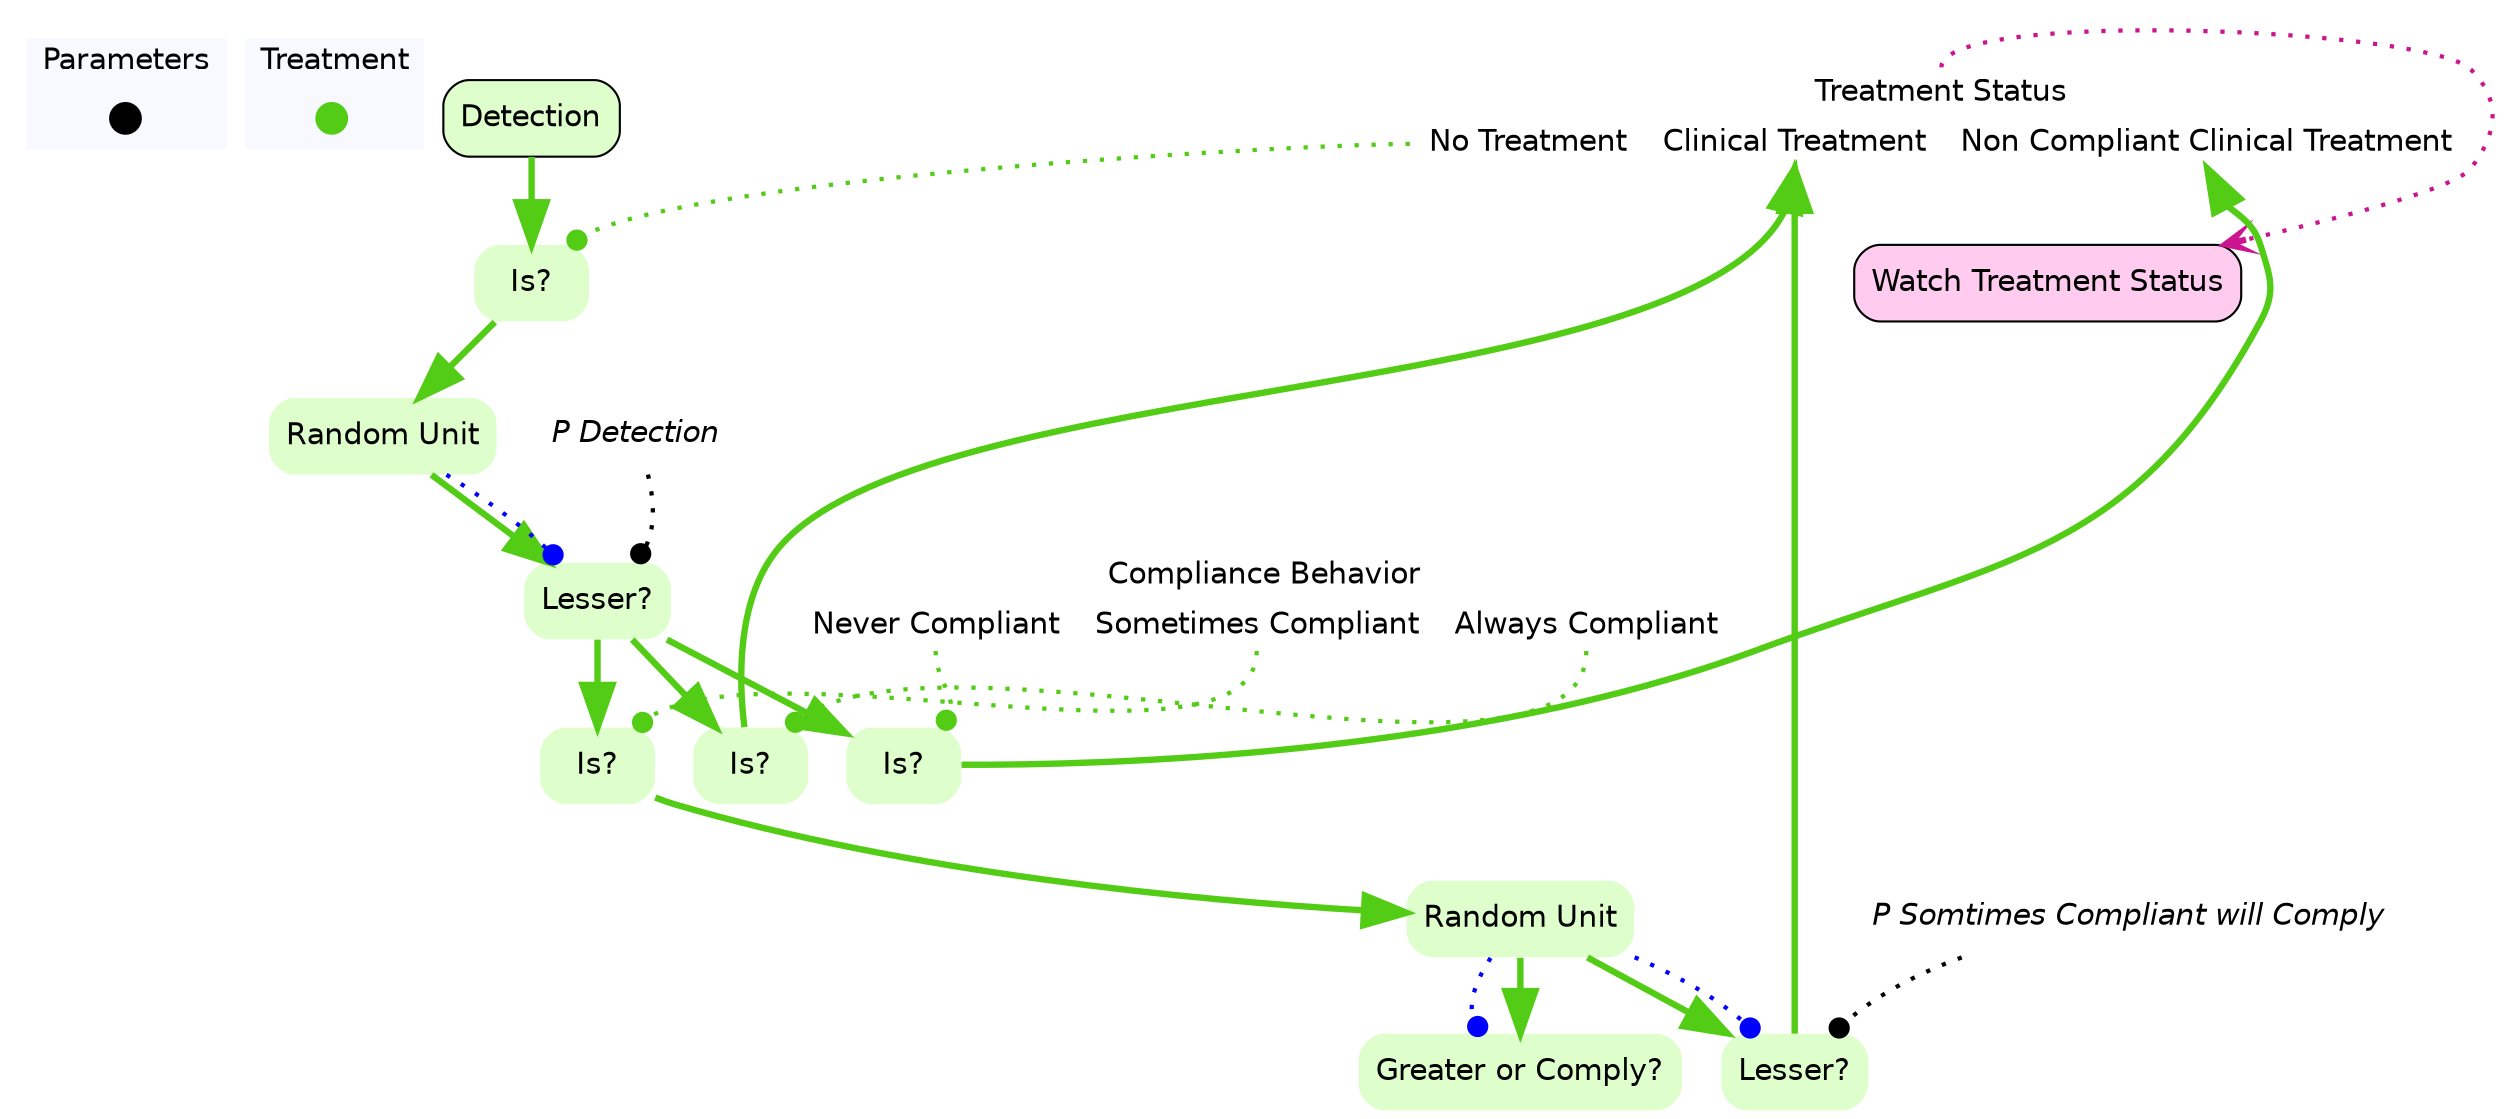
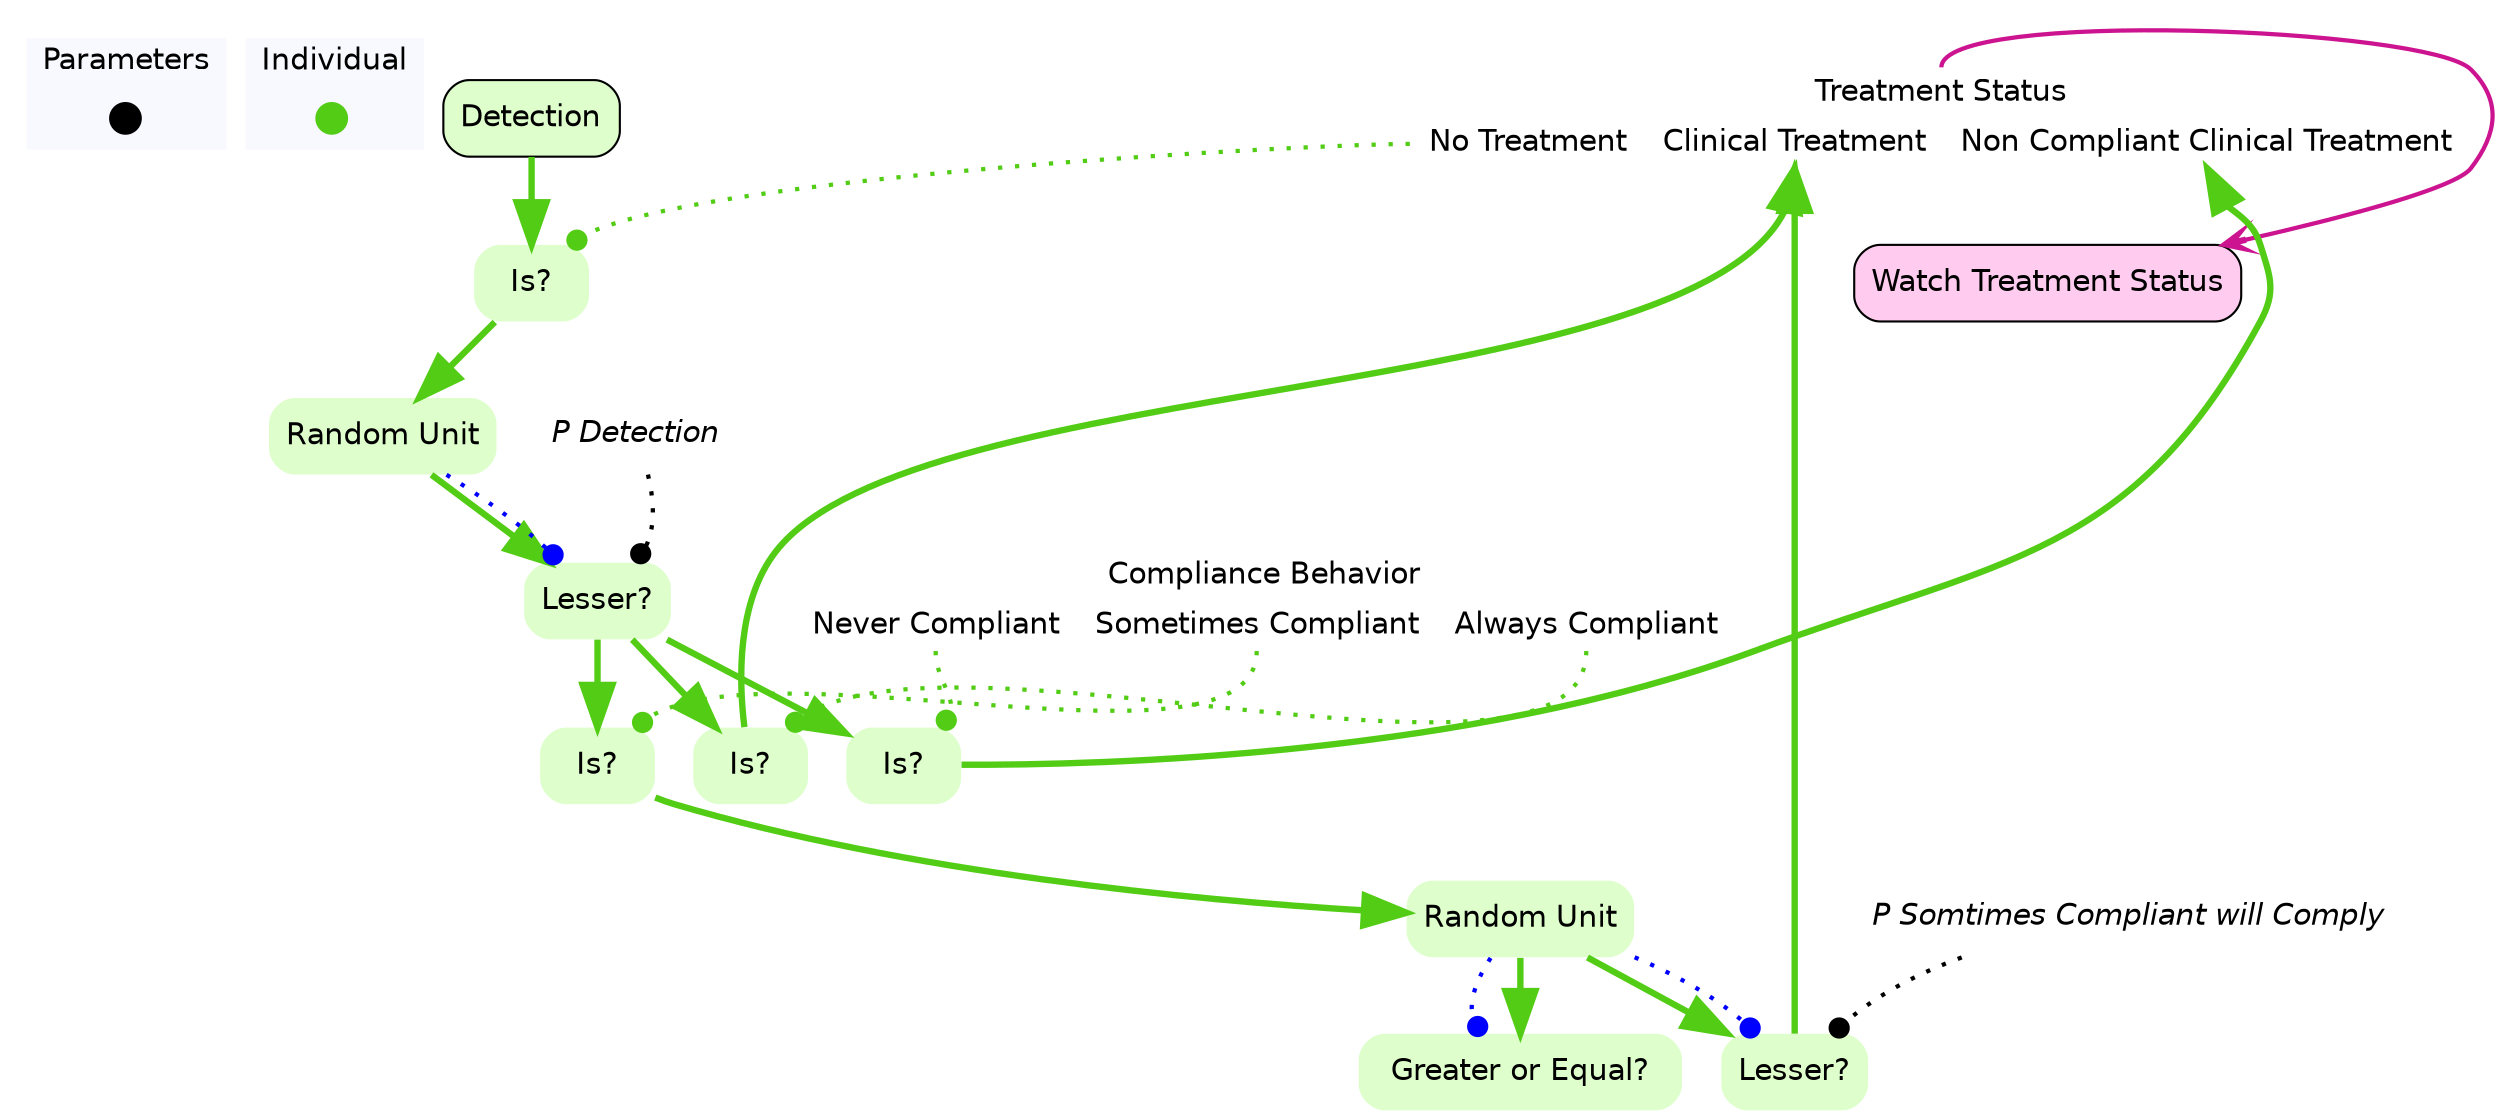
(2378, 45) -> (2378, 45)
(335, 62) -> (335, 62)
(1520, 1072) -> (1520, 1072)
